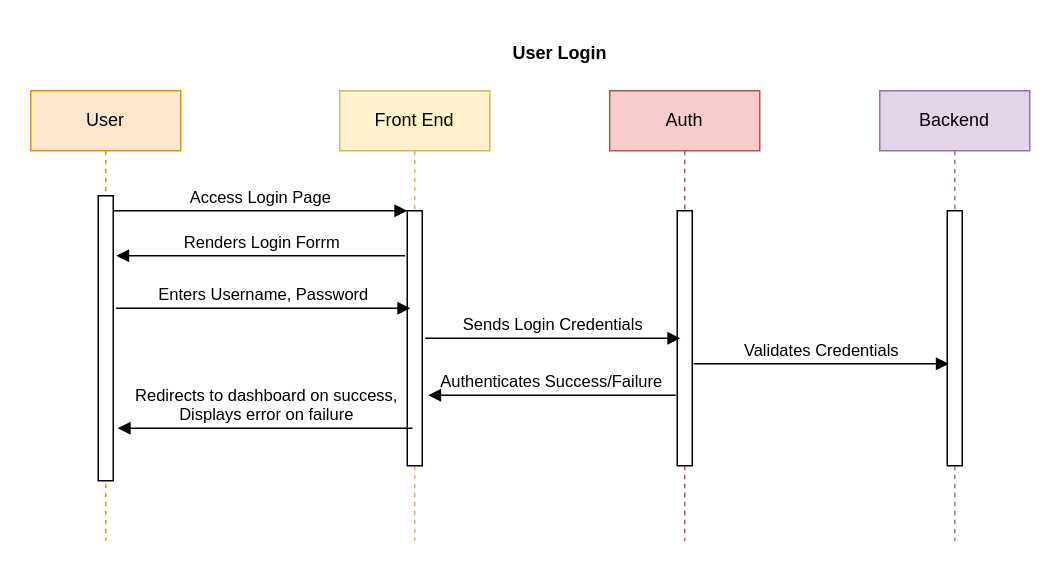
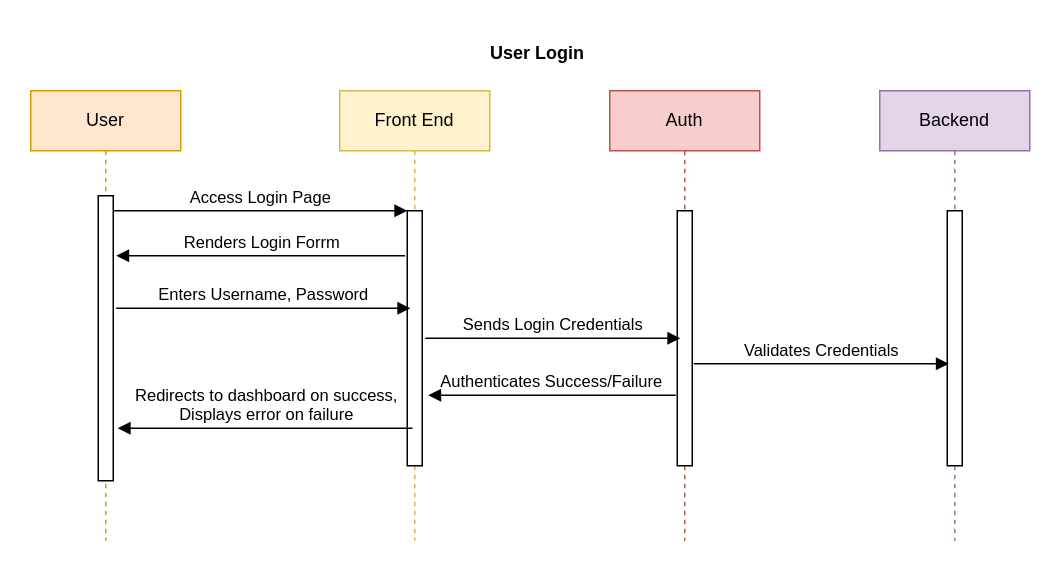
(560, 53) -> (538, 53)
